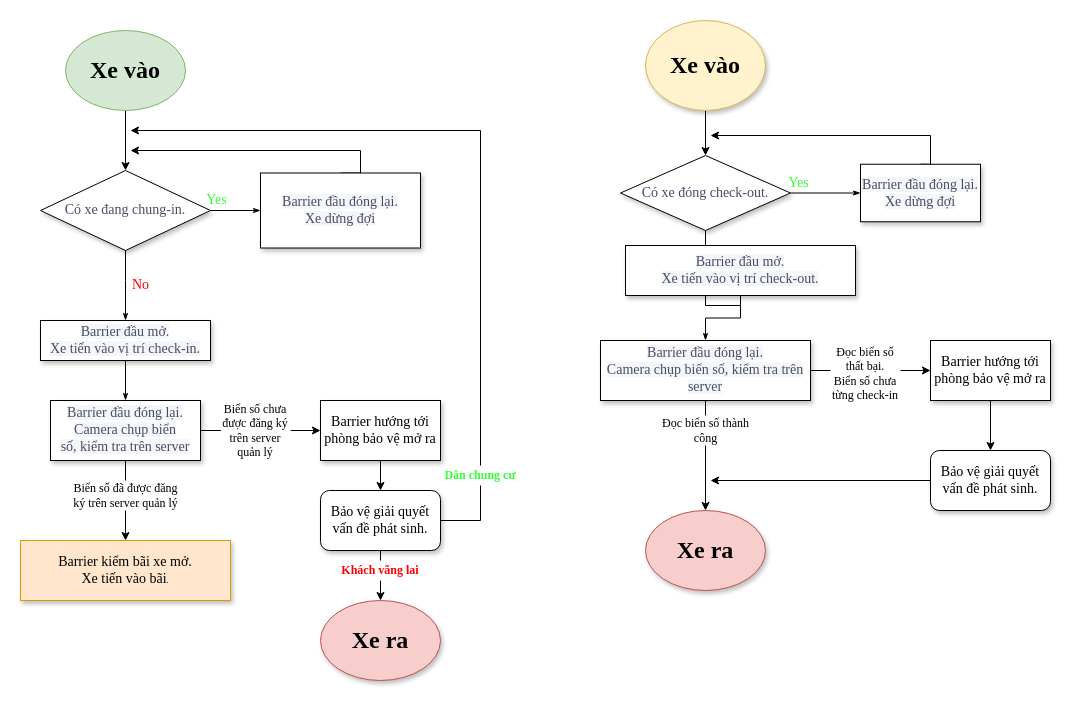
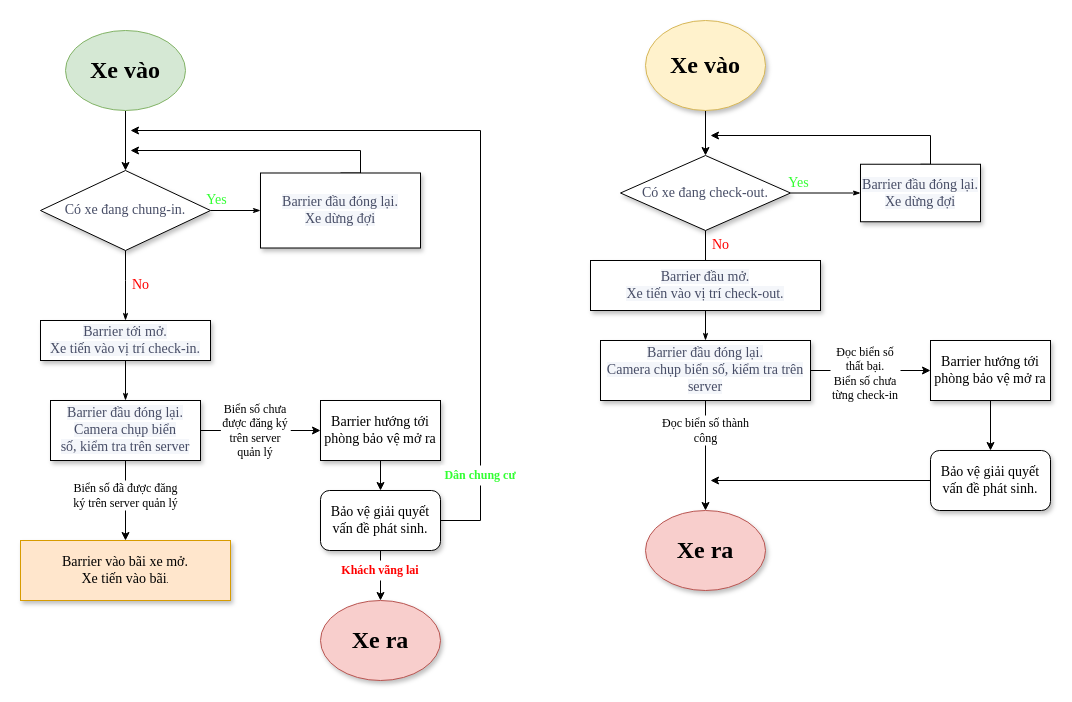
(706, 194) -> (706, 194)
(741, 271) -> (706, 286)
(126, 341) -> (126, 341)
(126, 571) -> (126, 571)
